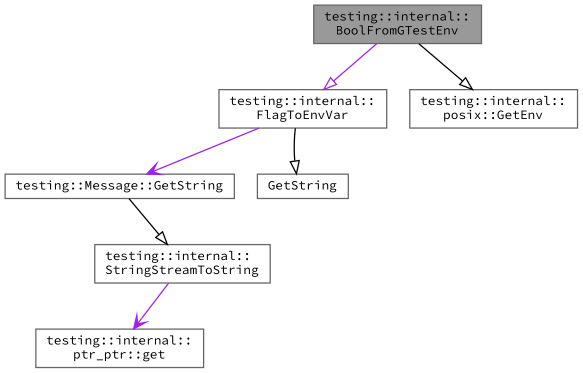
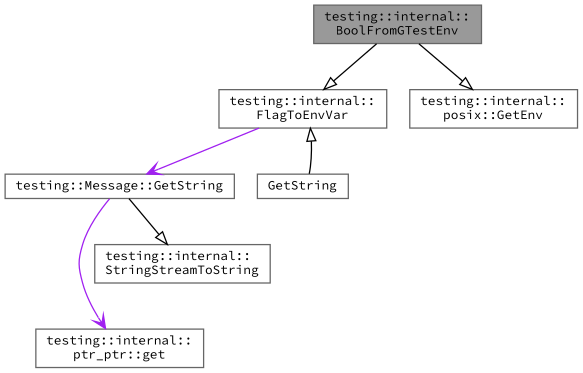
(355, 62) -> (355, 62)
(294, 145) -> (311, 158)
(155, 301) -> (80, 256)
